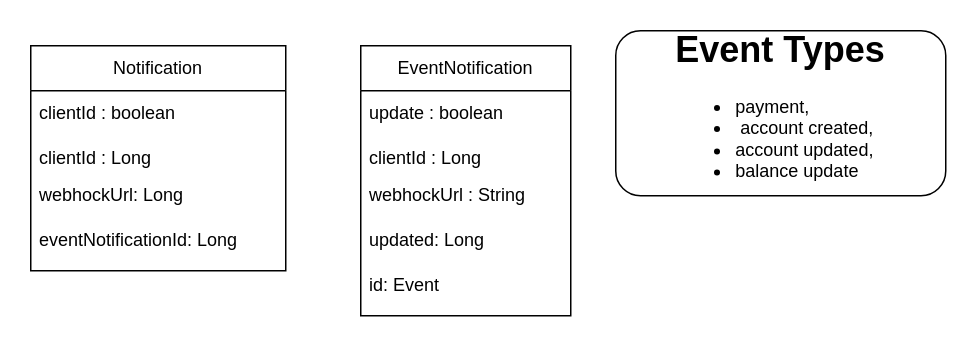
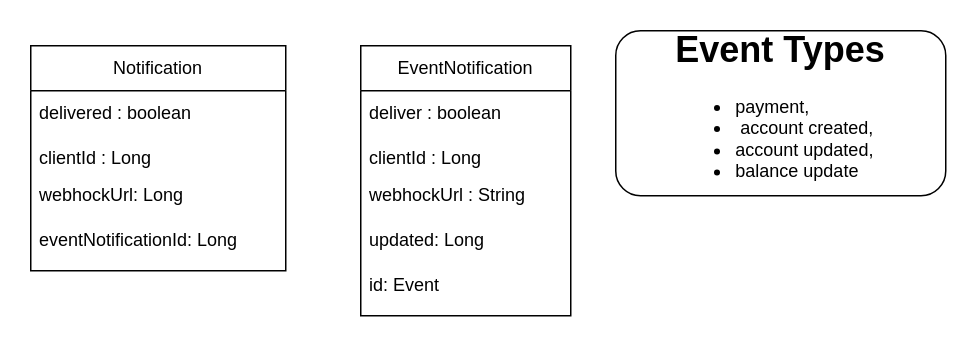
(116, 113) -> (121, 113)
(441, 113) -> (441, 113)
